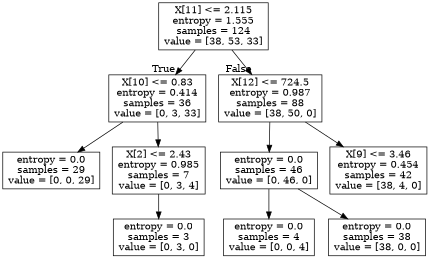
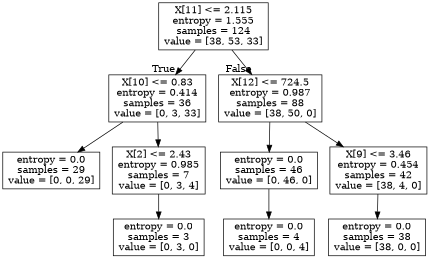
(320, 202) -> (378, 203)
